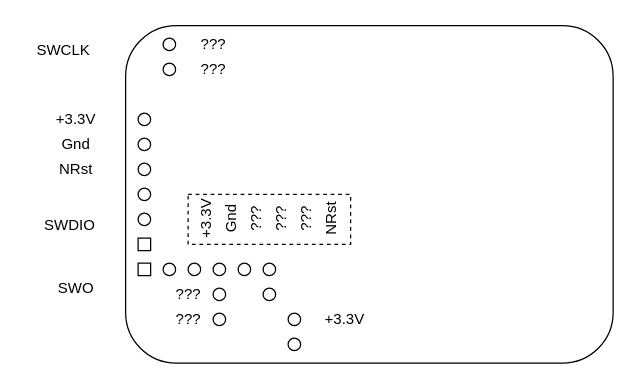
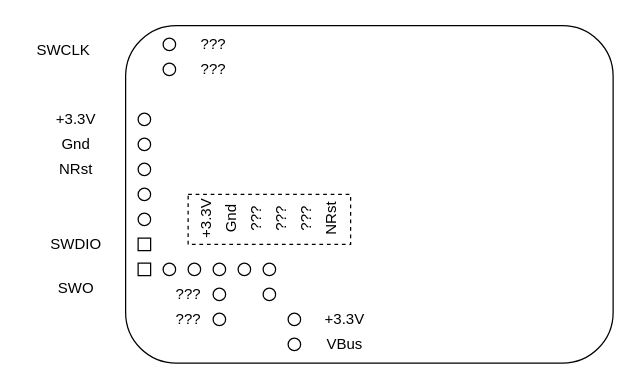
(69, 226) -> (76, 244)
none -> (344, 344)
